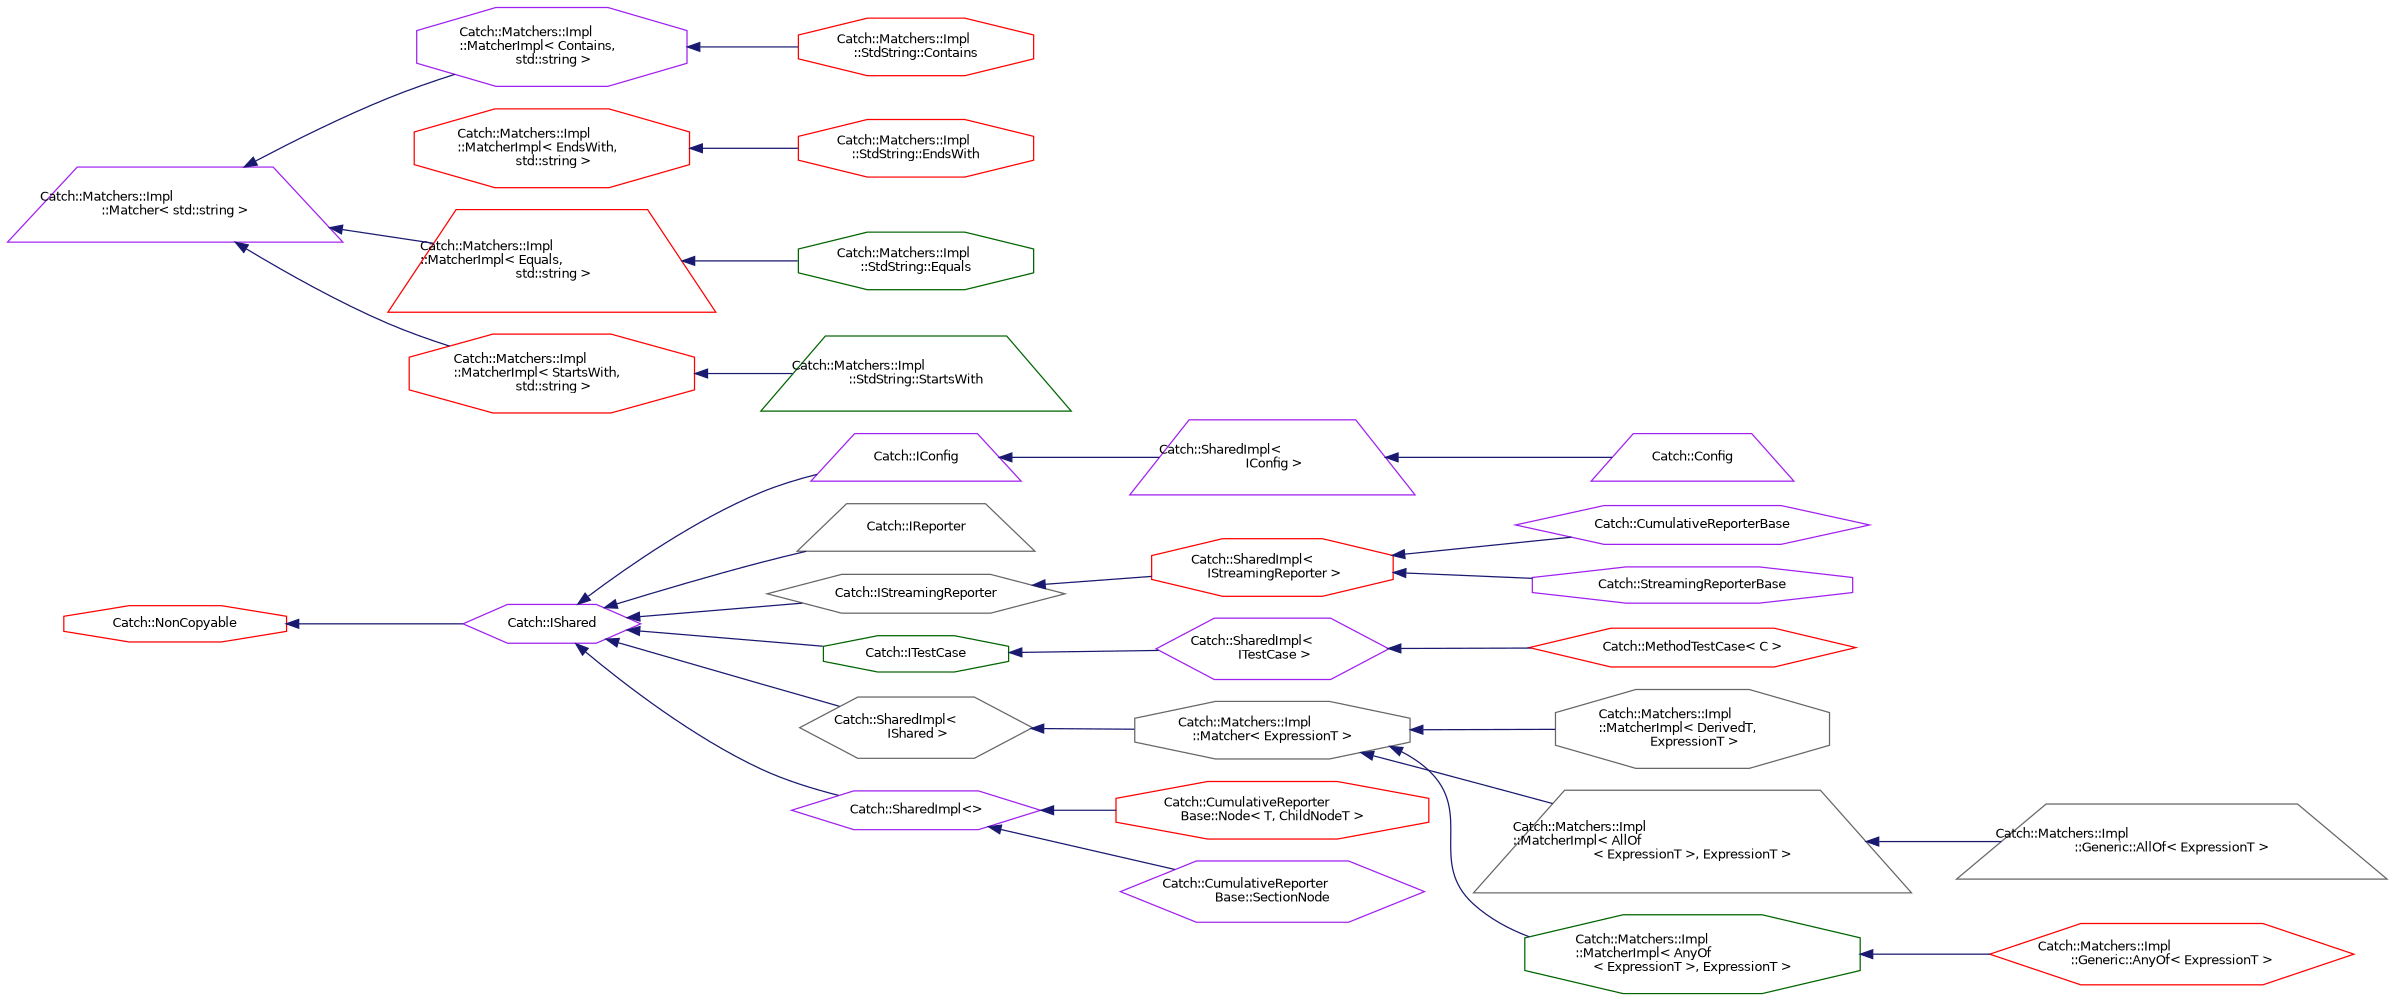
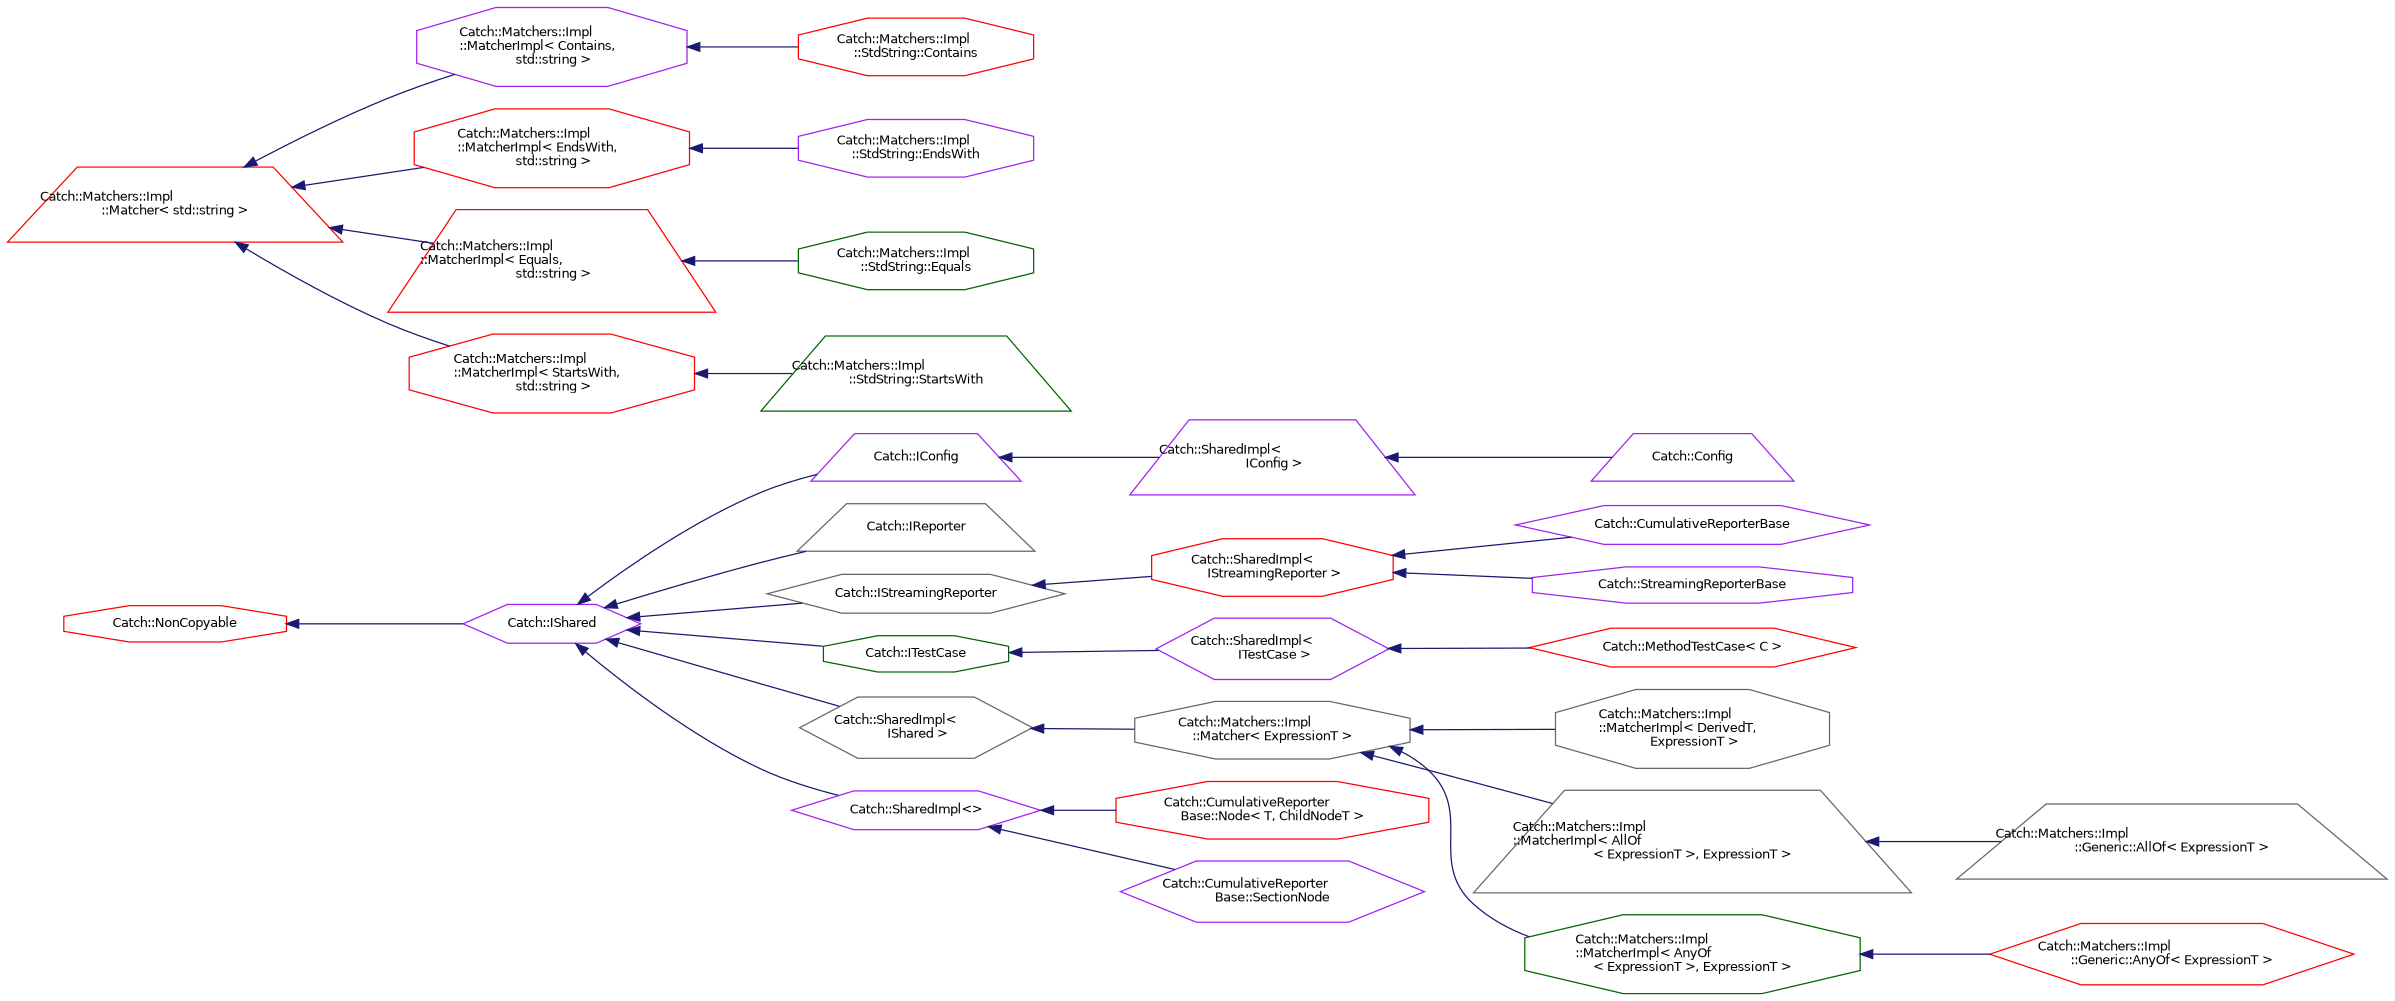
(916, 148) -> (916, 148)
none -> (364, 176)
(175, 205) -> (175, 205)
